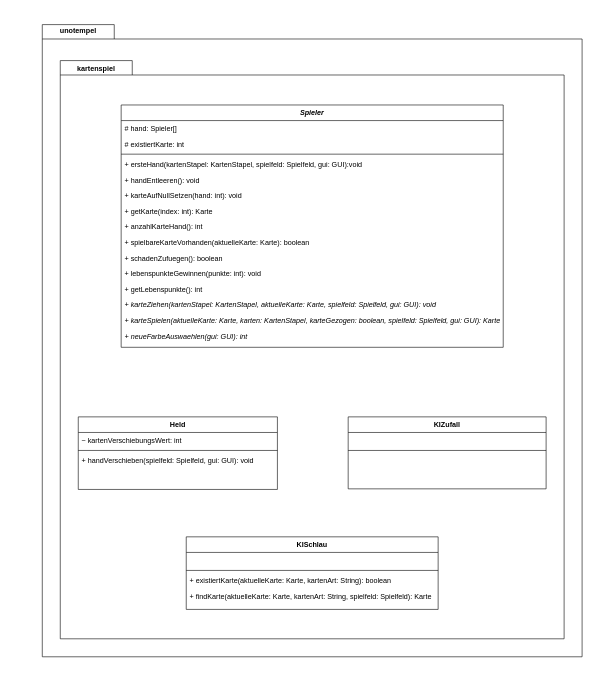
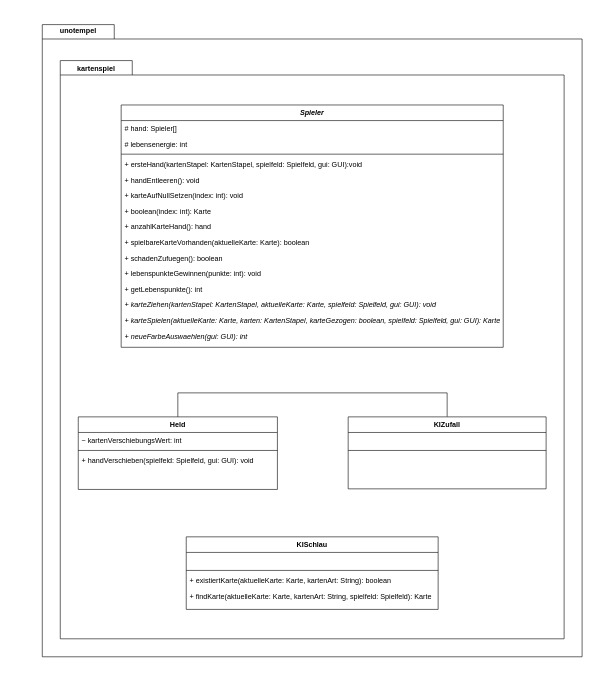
(161, 144) -> (159, 144)
(191, 196) -> (192, 196)
(176, 211) -> (173, 211)
(168, 227) -> (171, 227)
none -> (312, 393)
